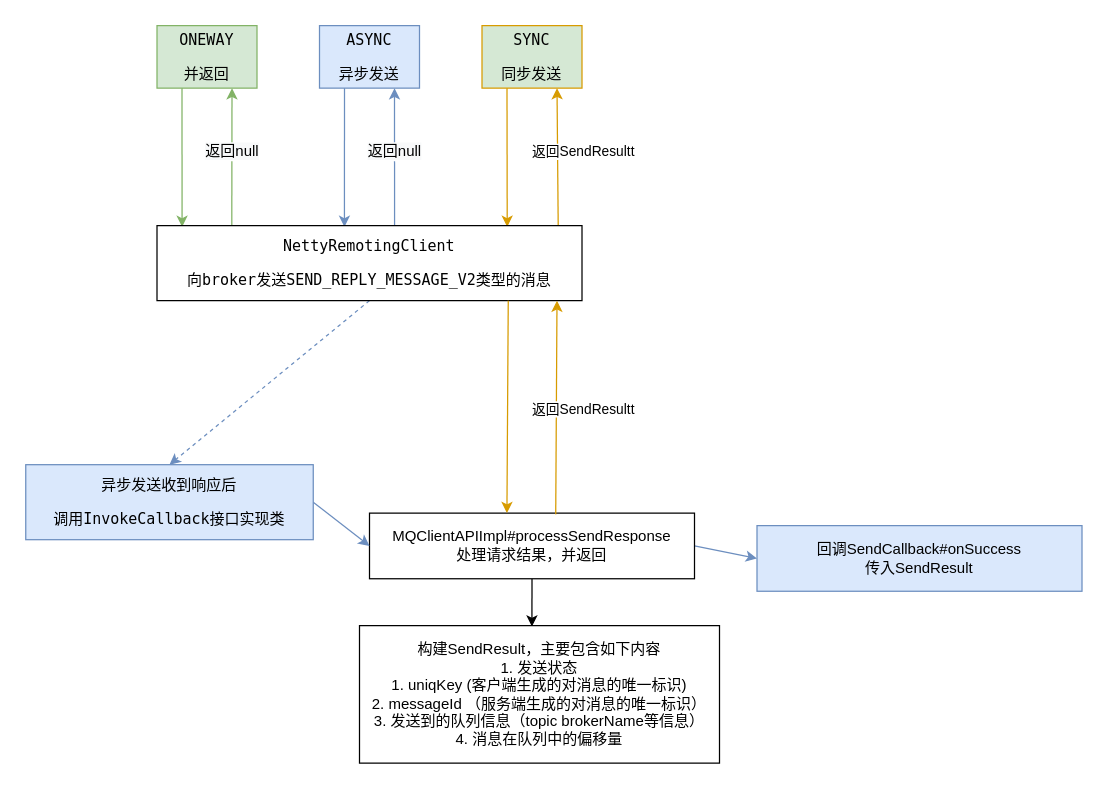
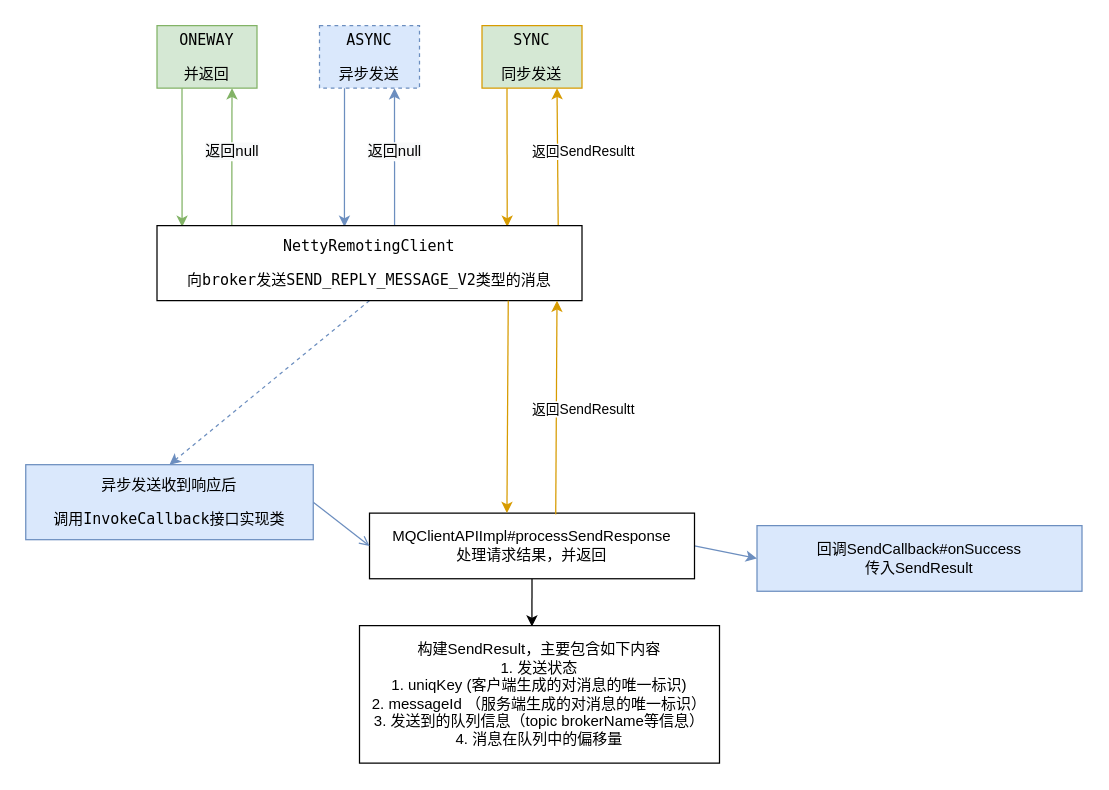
(369, 57) -> (369, 57)
(362, 540) -> (363, 541)
